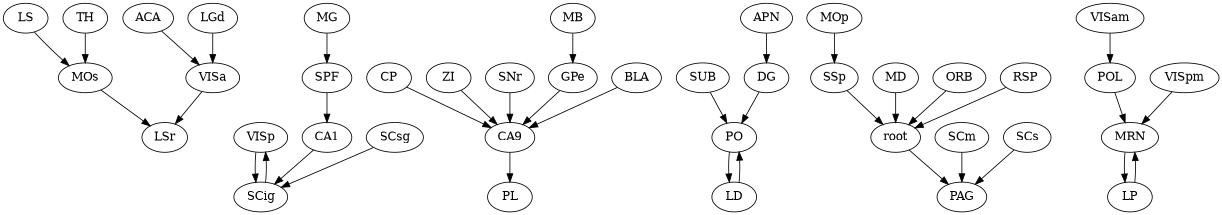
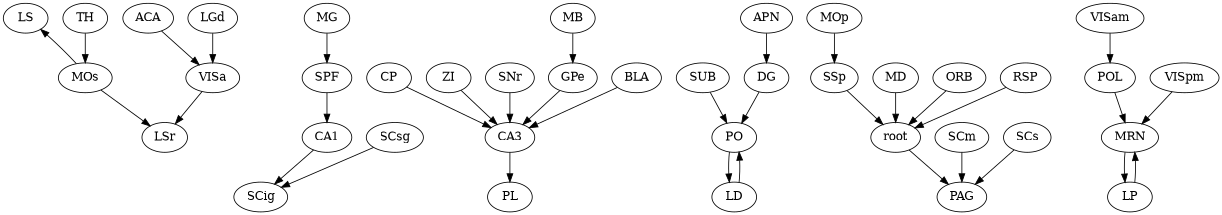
(48, 46) -> (62, 49)
(261, 137) -> none
(510, 137) -> (510, 137)
